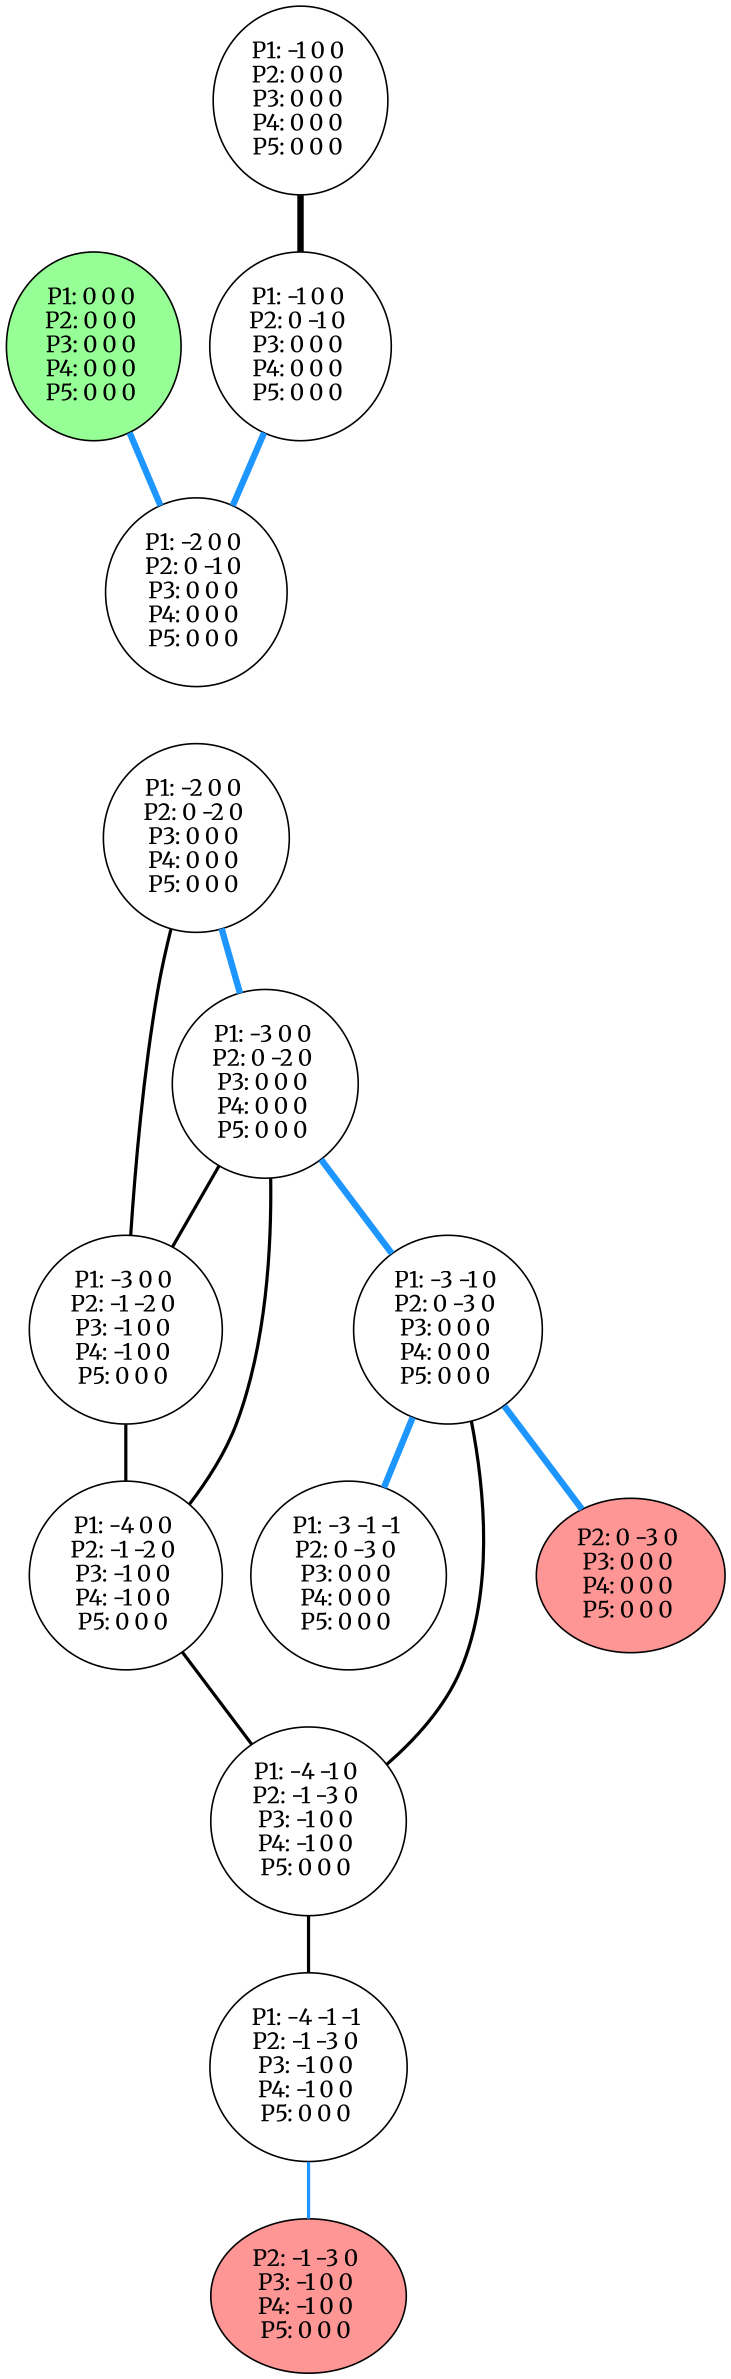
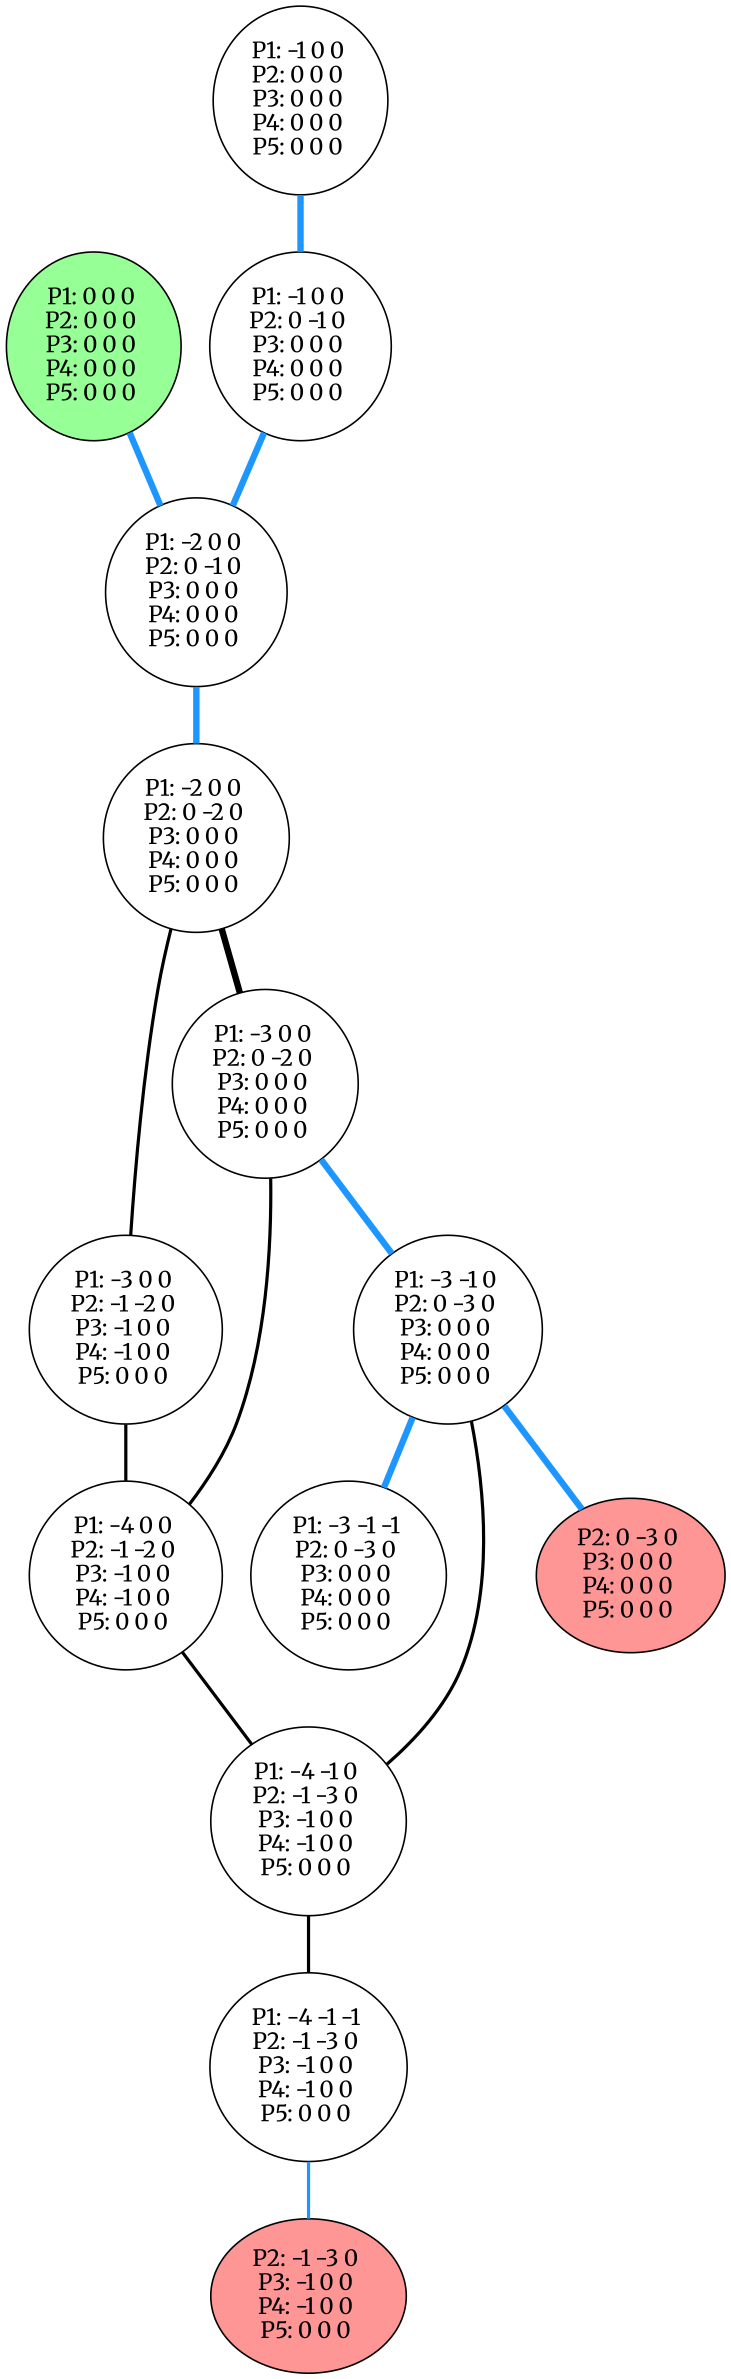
(301, 224) -> (301, 224)
none -> (196, 715)
(231, 961) -> (231, 961)
(196, 1206) -> none
